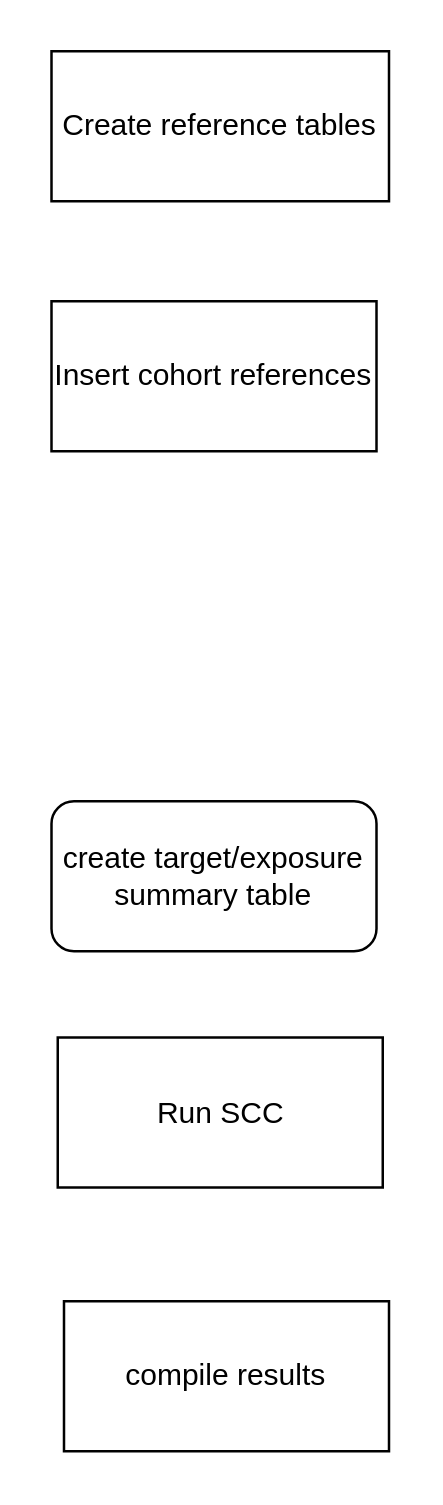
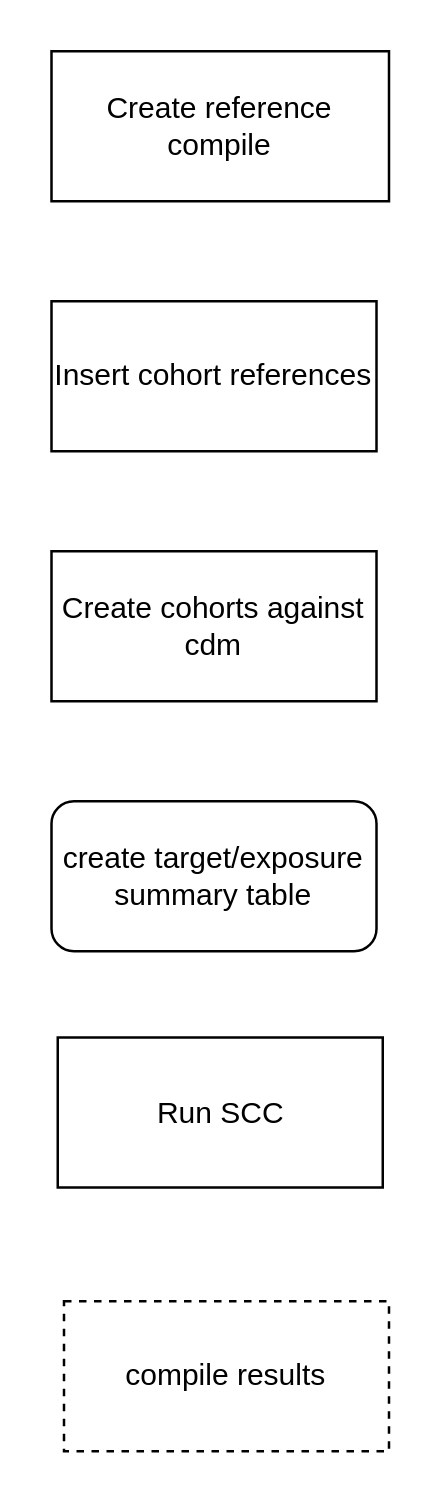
(220, 126) -> (220, 126)
none -> (214, 626)
(226, 1376) -> (226, 1376)
